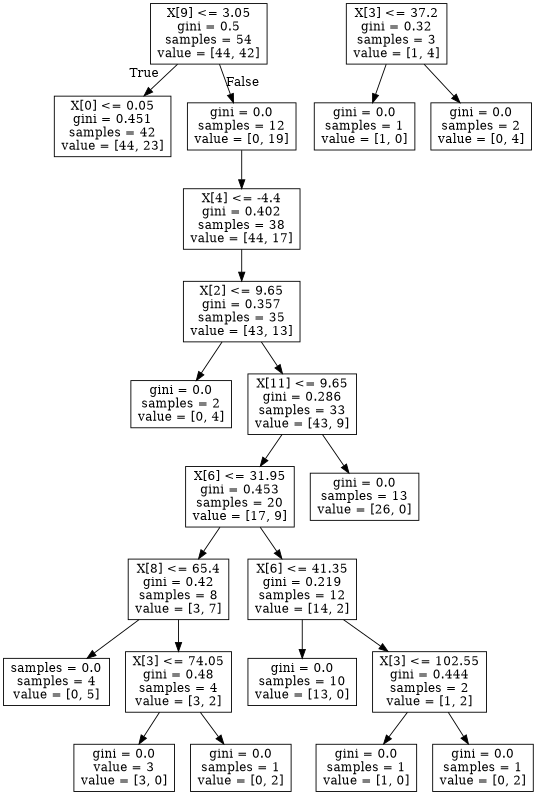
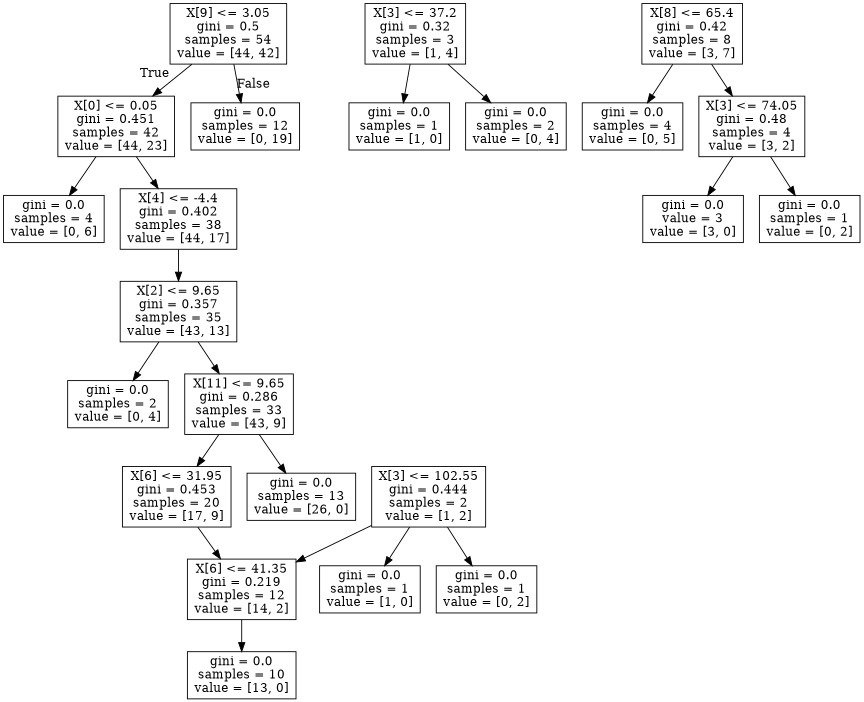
(242, 165) -> (145, 169)
none -> (54, 219)
(212, 539) -> none
(362, 633) -> (338, 542)
(57, 682) -> (633, 126)
